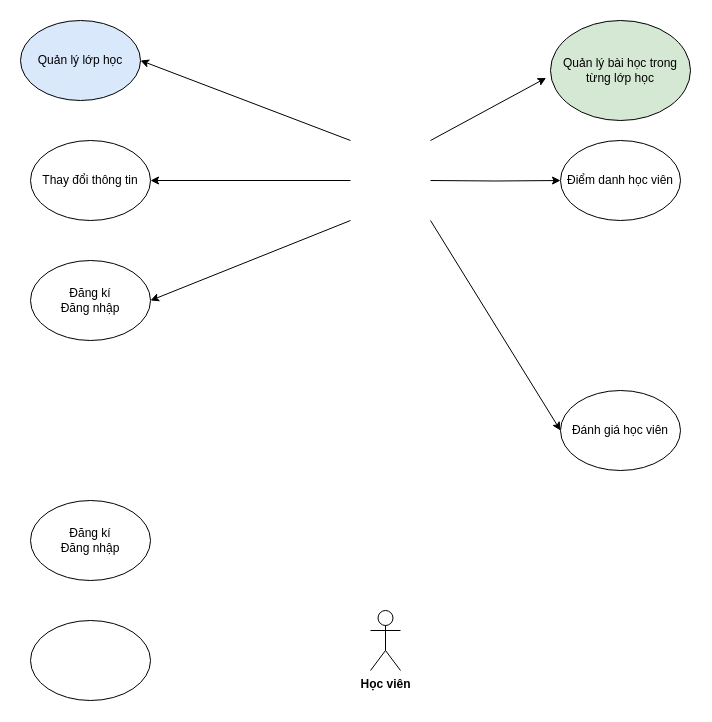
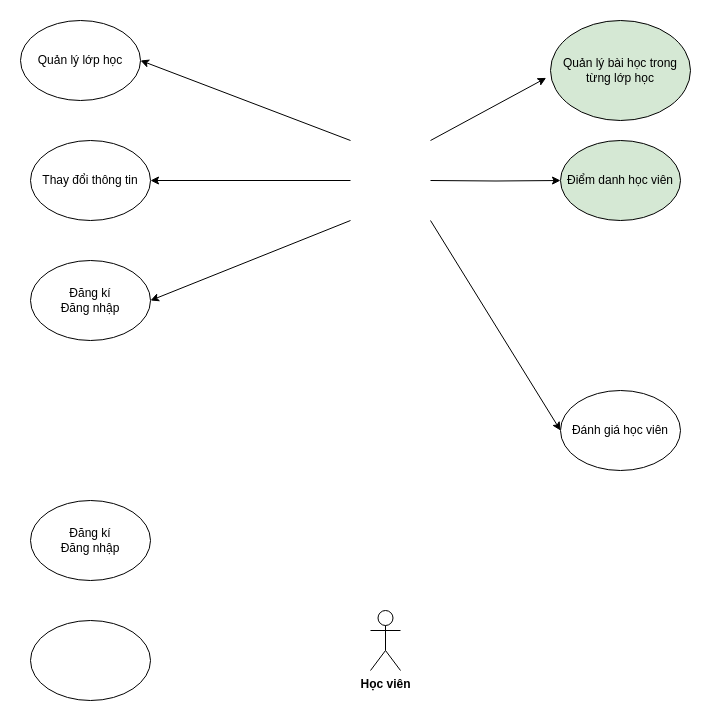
(81, 61) -> (81, 61)
(621, 181) -> (621, 181)
